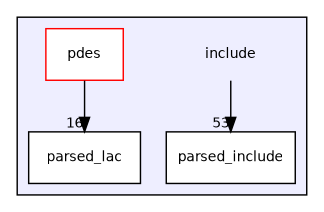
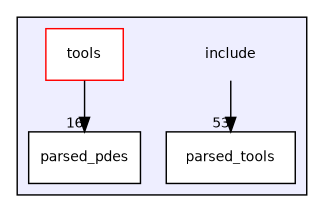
(85, 54) -> (85, 54)
(85, 158) -> (85, 158)
(231, 158) -> (231, 158)
